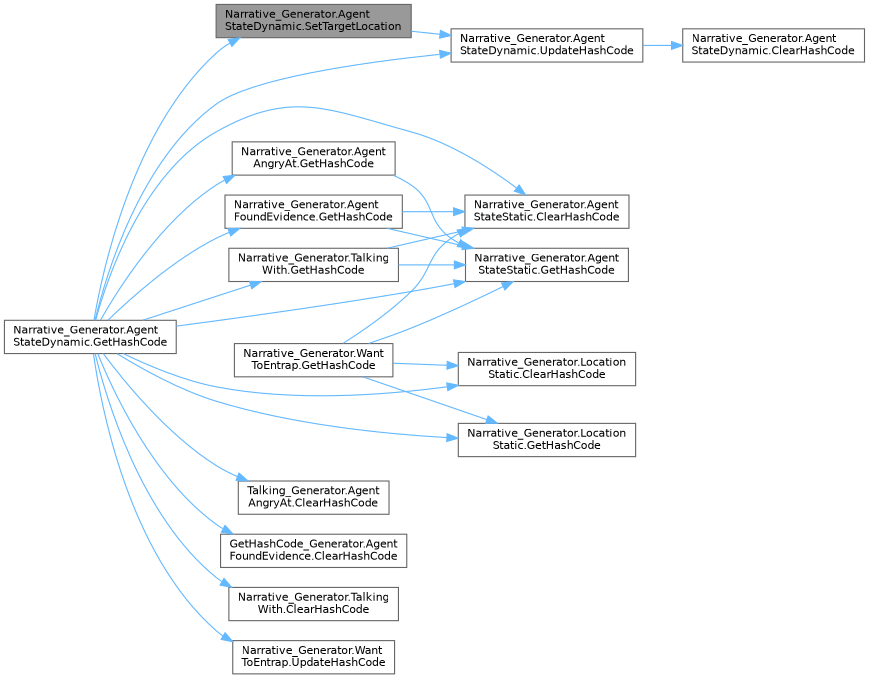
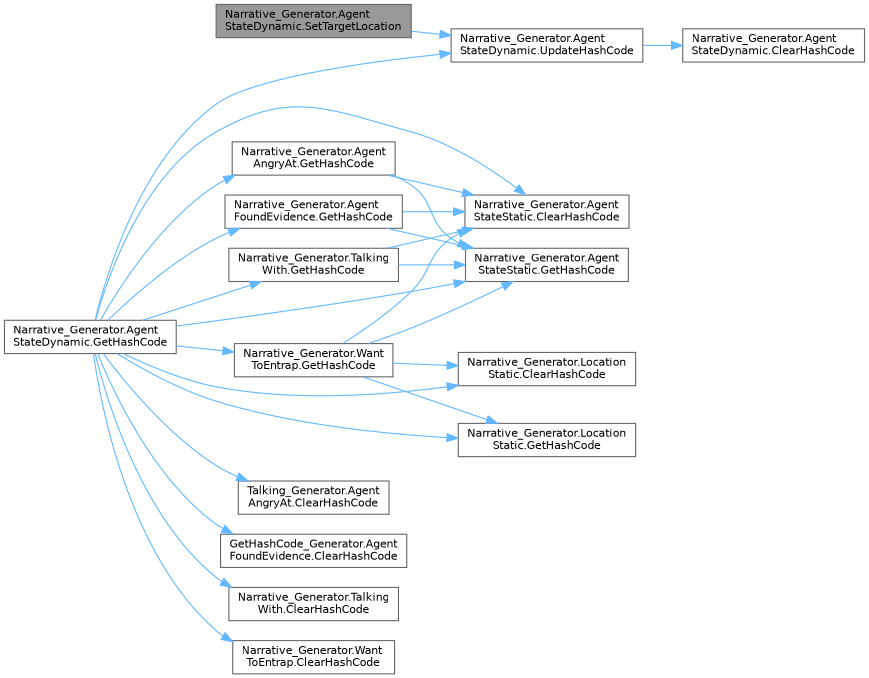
(138, 169) -> (200, 348)
none -> (425, 184)
(314, 657) -> (314, 657)
